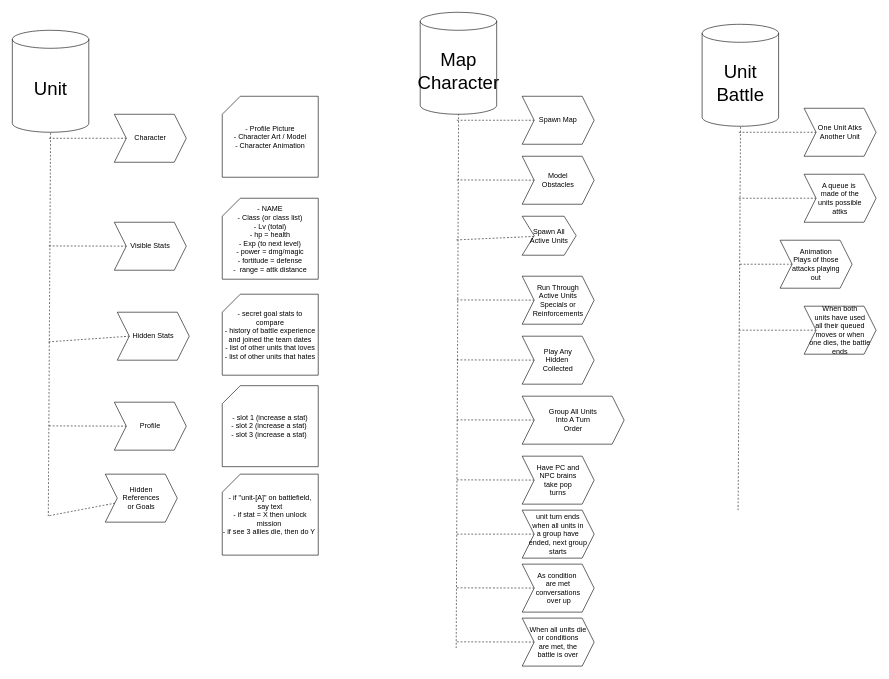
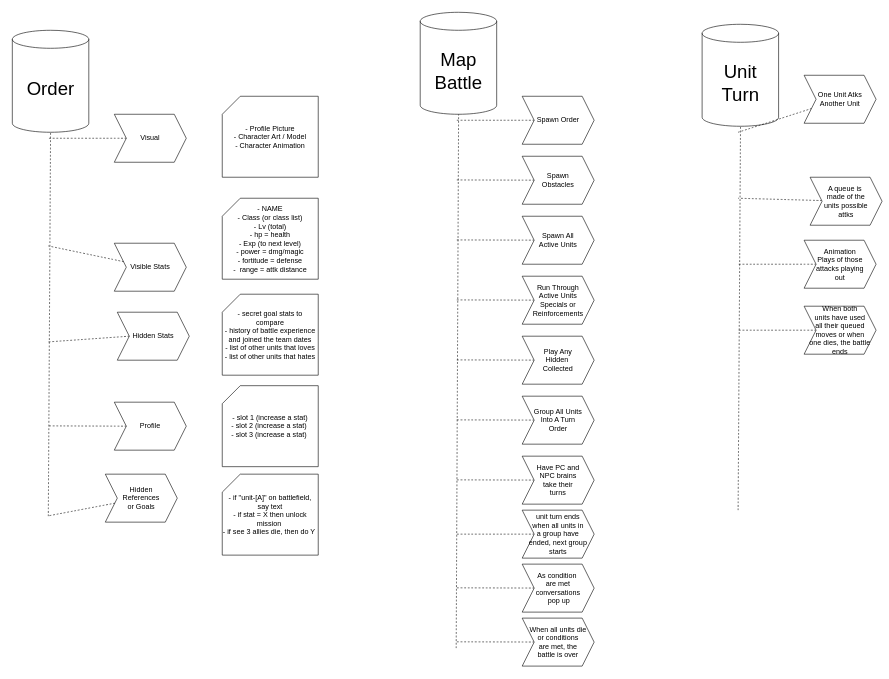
(459, 71) -> (459, 71)
(741, 83) -> (741, 83)
(51, 89) -> (51, 89)
(558, 120) -> (558, 120)
(840, 132) -> (840, 99)
(150, 138) -> (150, 138)
(558, 180) -> (558, 180)
(840, 198) -> (846, 201)
(549, 236) -> (558, 240)
(150, 246) -> (150, 267)
(816, 264) -> (840, 264)
(573, 420) -> (558, 420)
(558, 480) -> (558, 480)
(558, 588) -> (558, 588)
